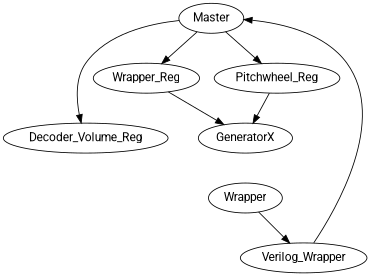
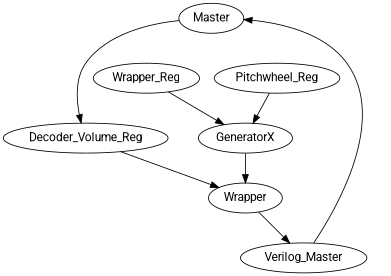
(182, 45) -> none
(240, 45) -> none
none -> (245, 164)
none -> (166, 168)
(304, 258) -> (304, 258)
